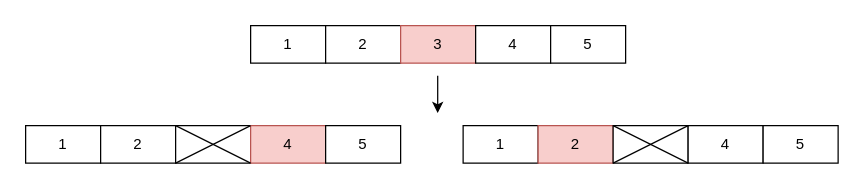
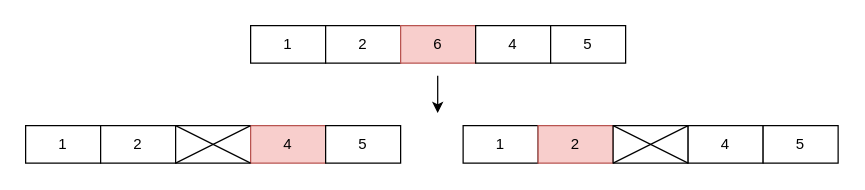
(438, 44) -> (438, 44)
